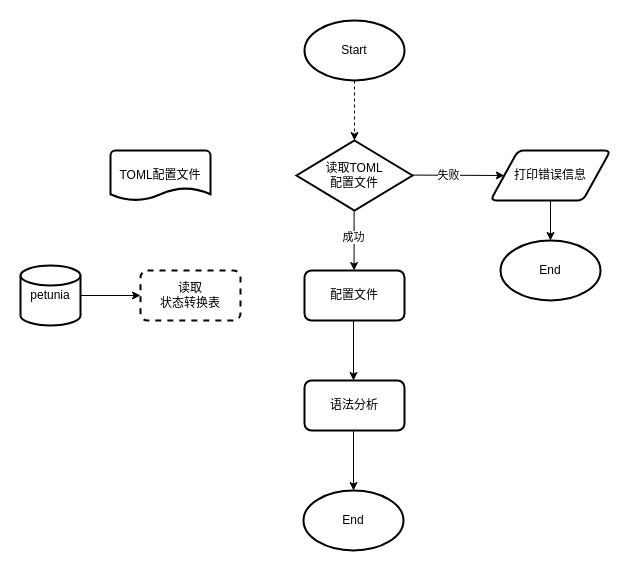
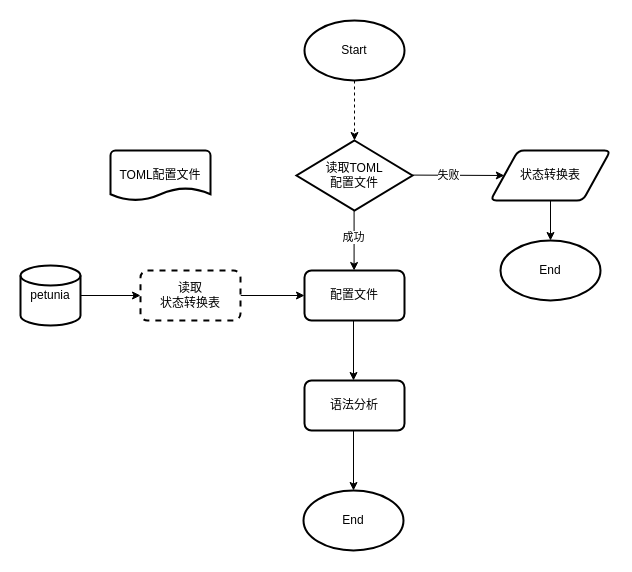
(551, 176) -> (551, 176)
none -> (269, 296)
